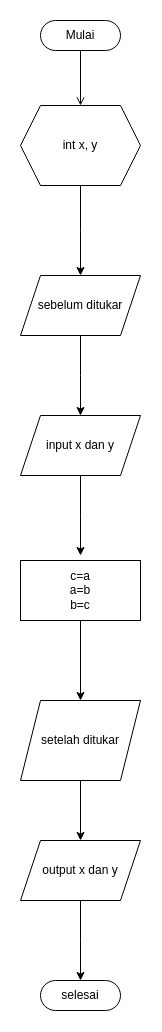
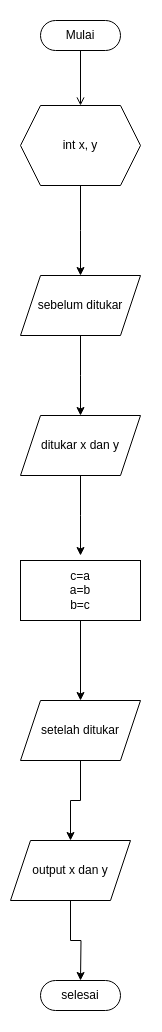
(81, 446) -> (81, 446)
(81, 741) -> (81, 731)
(81, 871) -> (71, 871)
